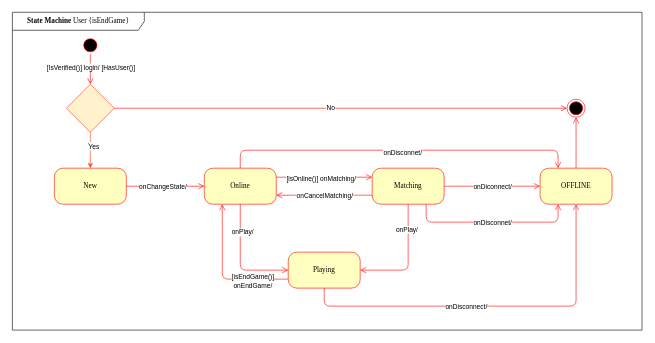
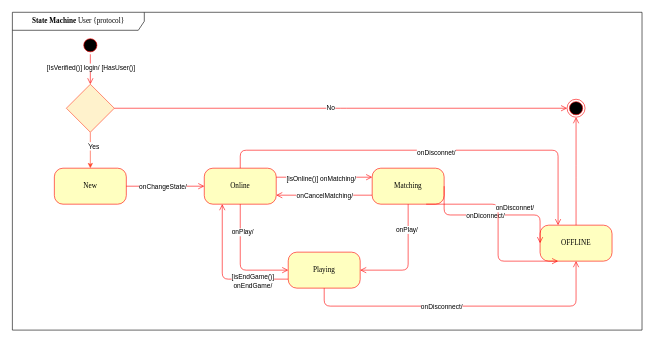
(78, 21) -> (78, 21)
(576, 186) -> (576, 243)
